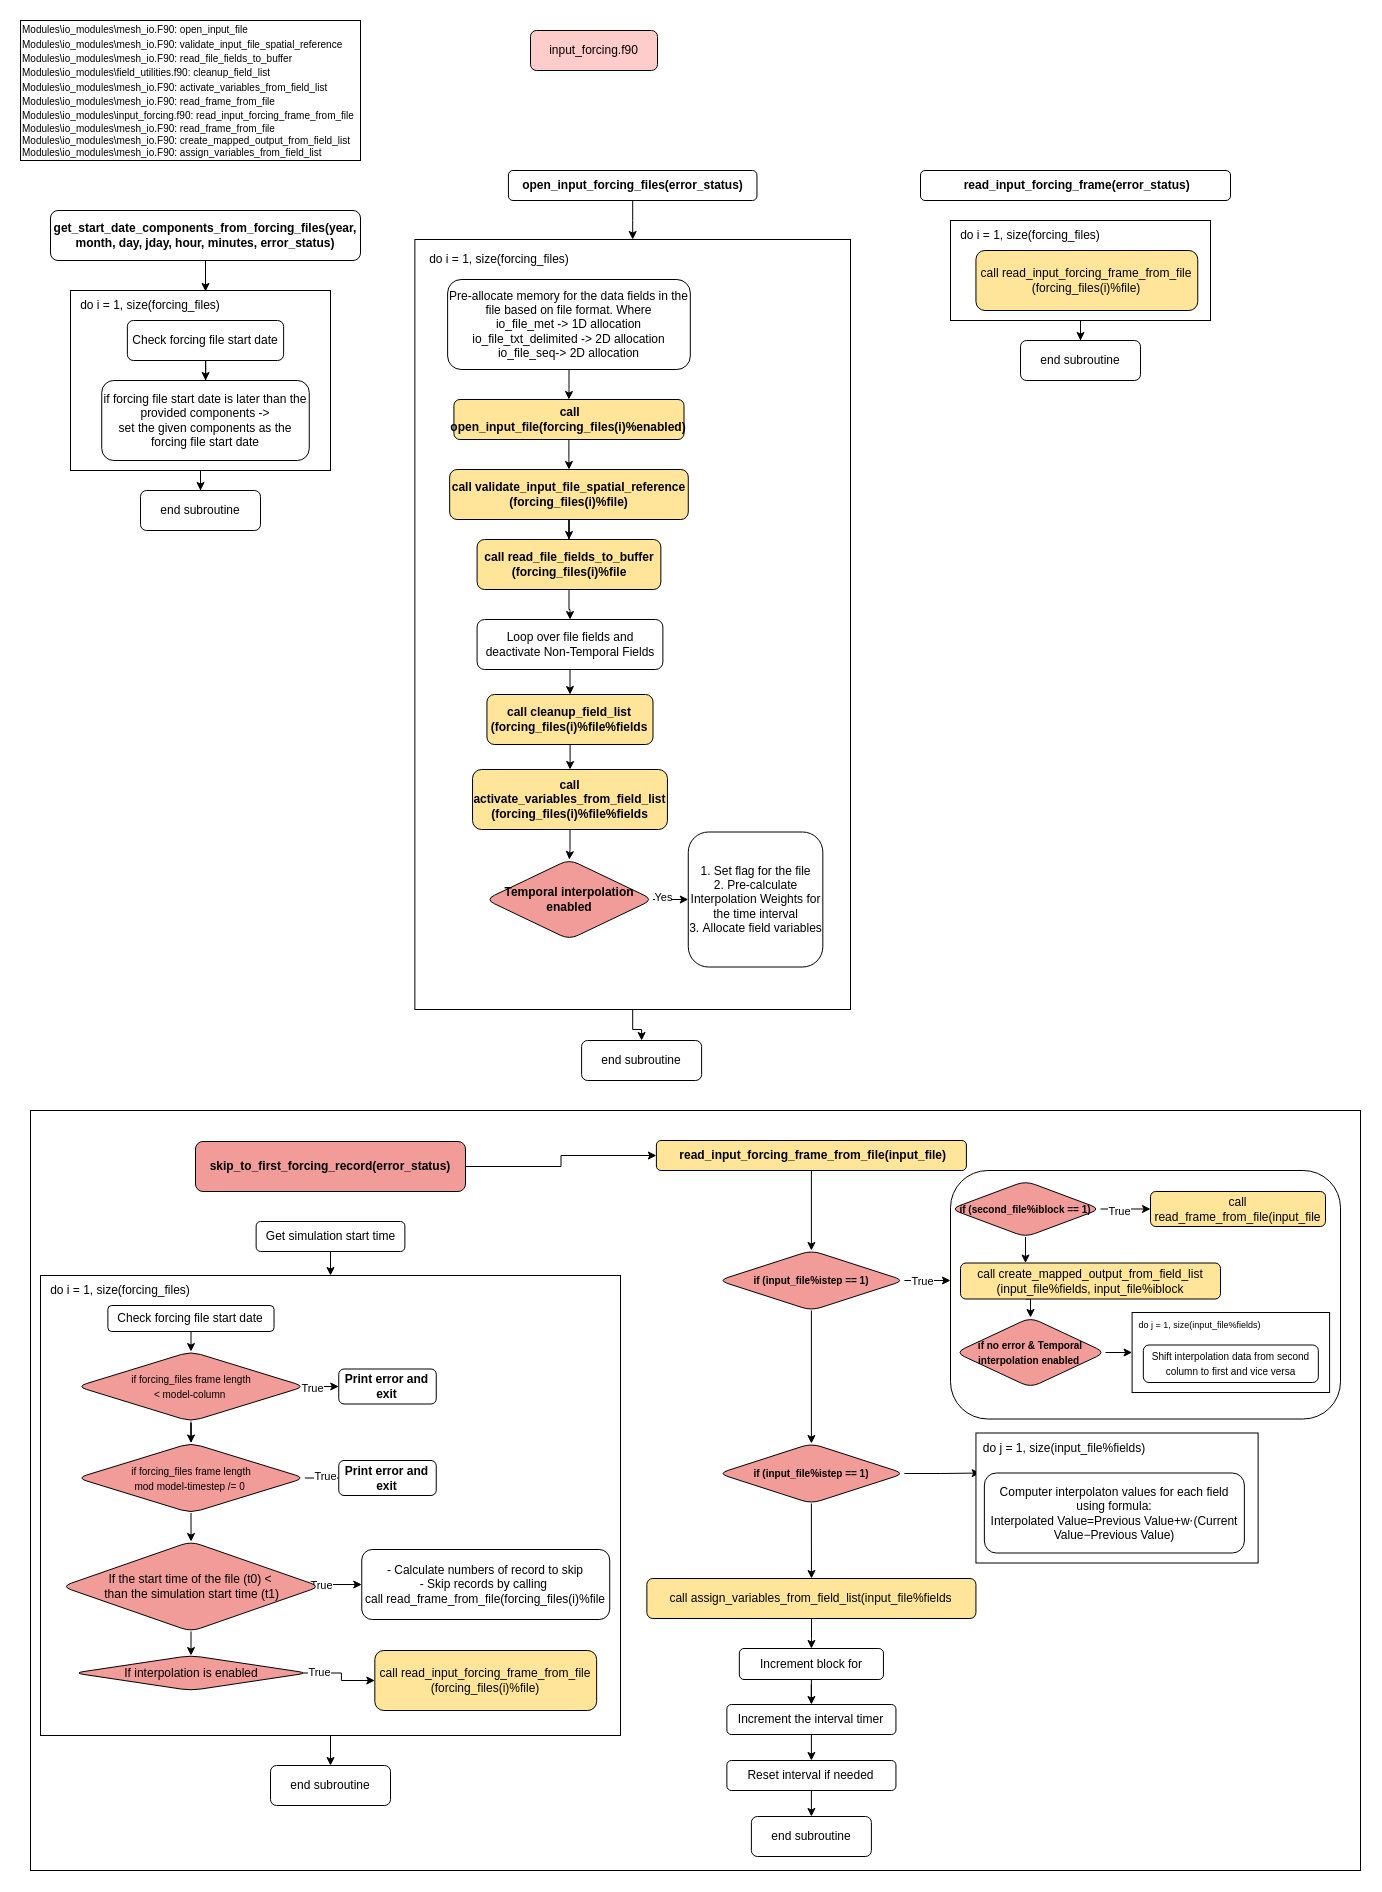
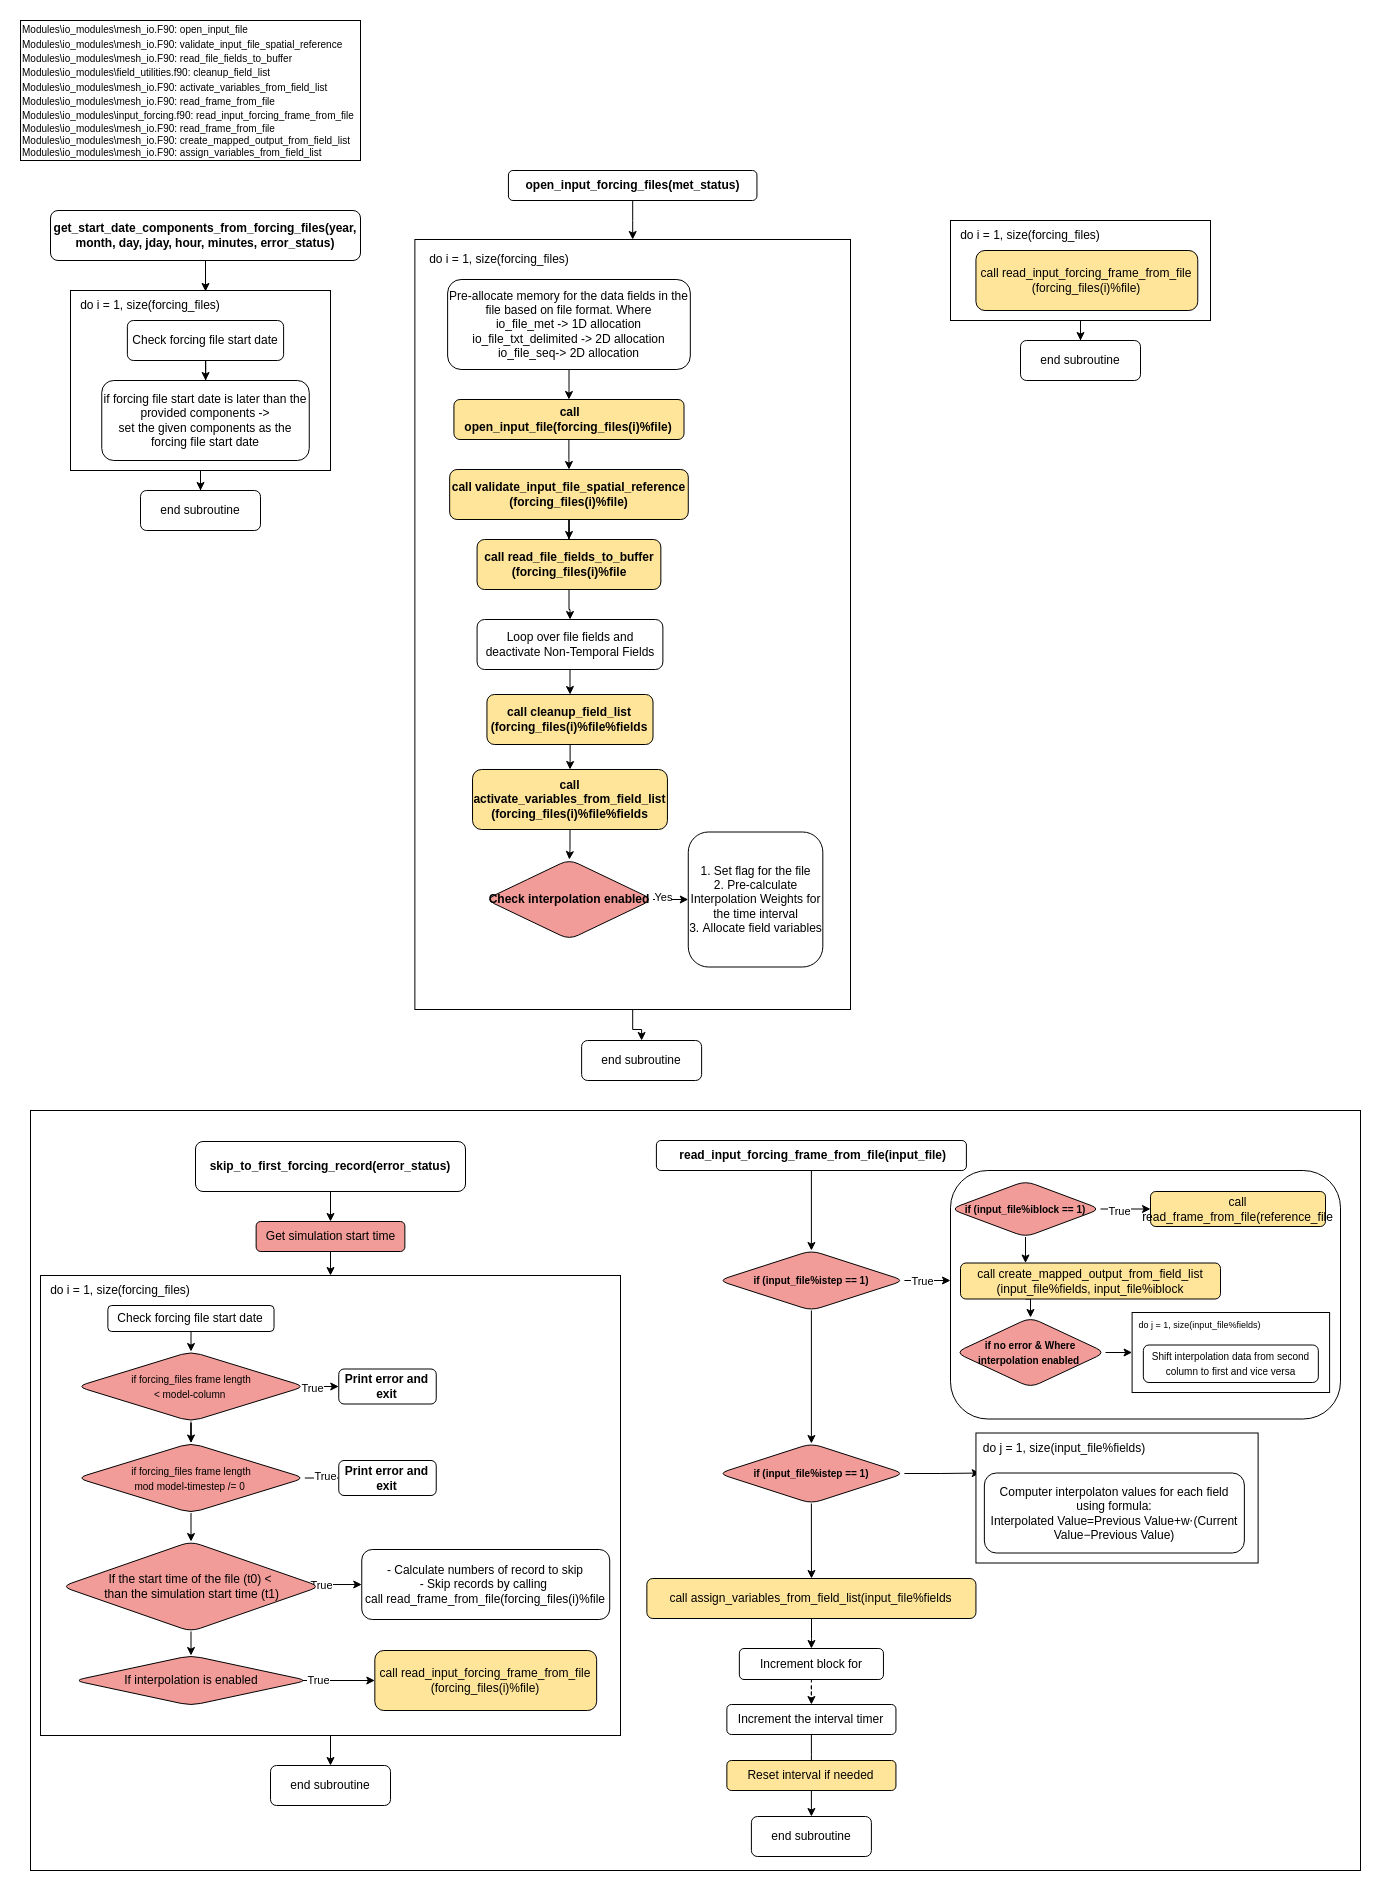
(594, 51) -> none
(633, 186) -> (633, 186)
(1076, 186) -> none
(569, 420) -> (569, 420)
(570, 900) -> (570, 900)
(811, 1156) -> (811, 1156)
(561, 1165) -> (331, 1211)
(331, 1167) -> (331, 1167)
(1026, 1210) -> (1026, 1210)
(1238, 1210) -> (1238, 1210)
(331, 1237) -> (331, 1237)
(1031, 1353) -> (1031, 1353)
(191, 1673) -> (191, 1681)
(811, 1695) -> (811, 1695)
(811, 1754) -> (811, 1755)
(811, 1776) -> (811, 1776)
